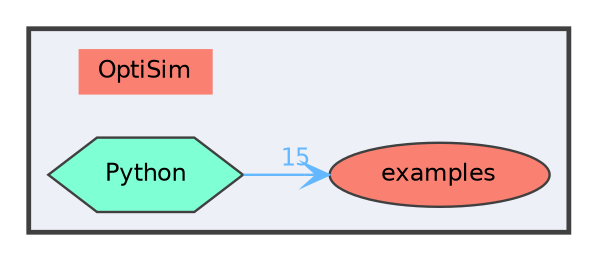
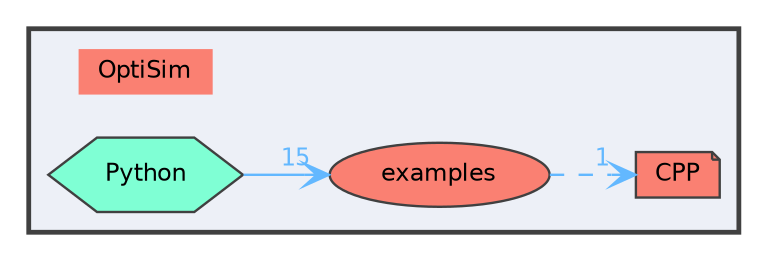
none -> (678, 175)
